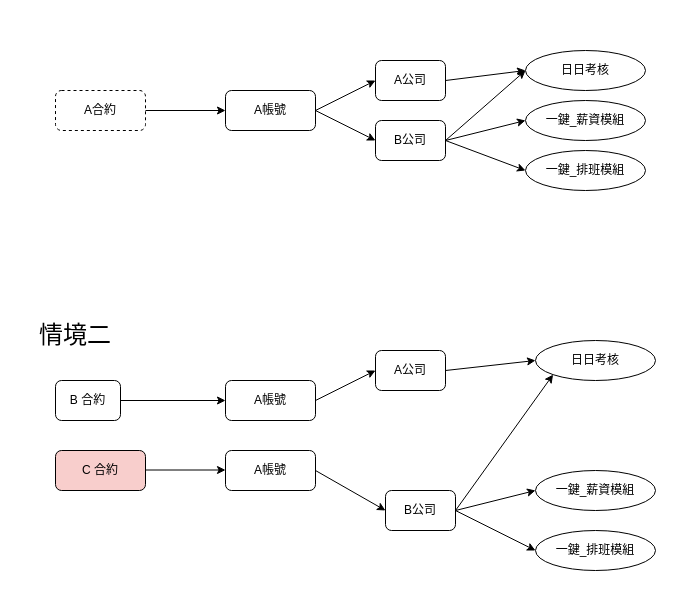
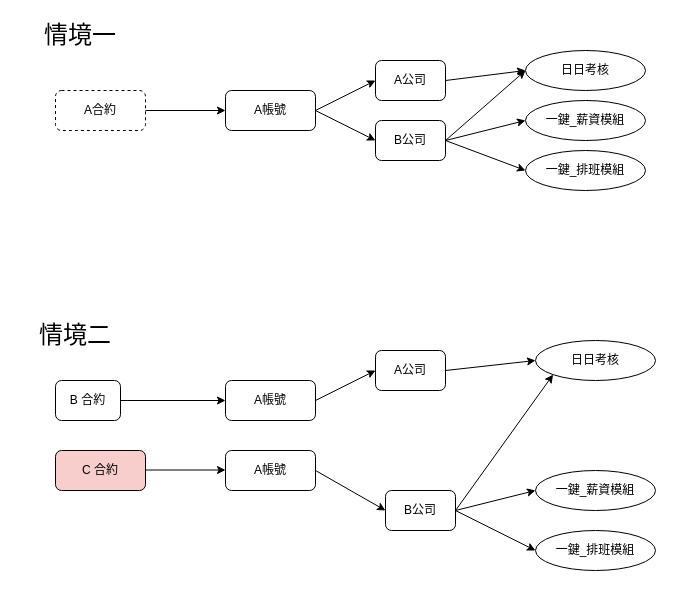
none -> (81, 36)
